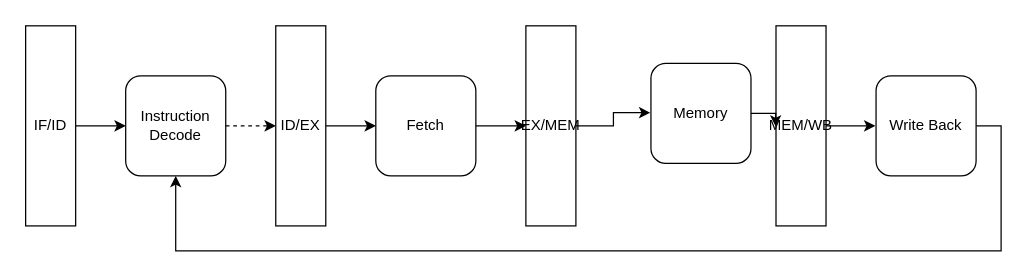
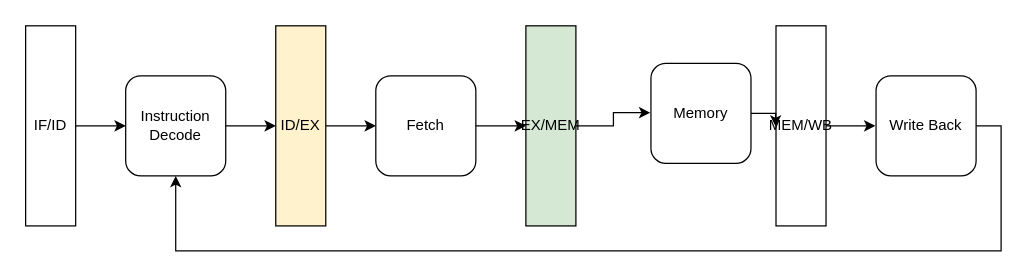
(245, 126) -> (245, 126)
(301, 126) -> (301, 126)
(551, 126) -> (551, 126)
